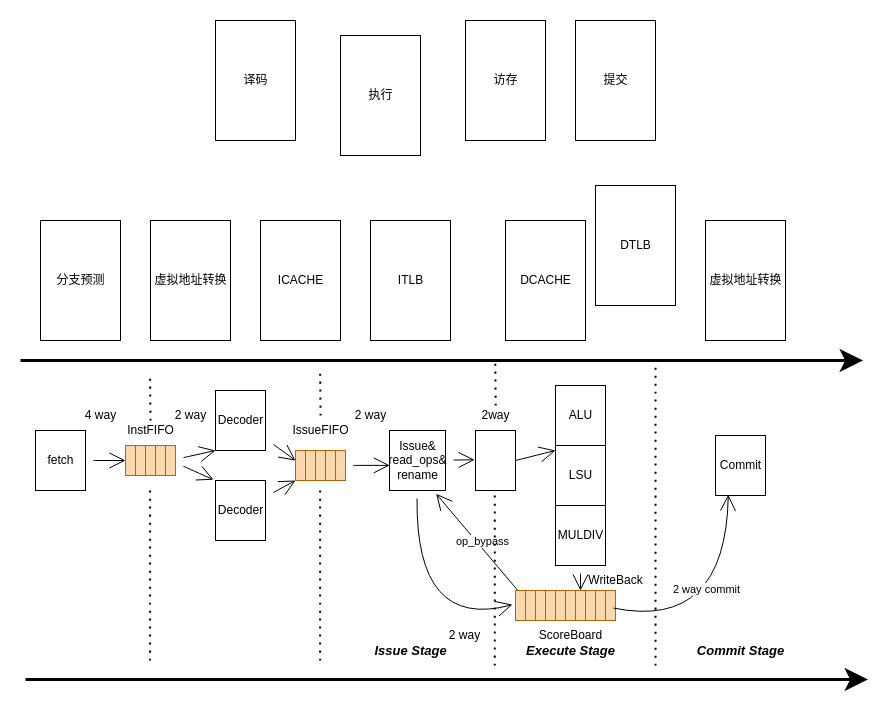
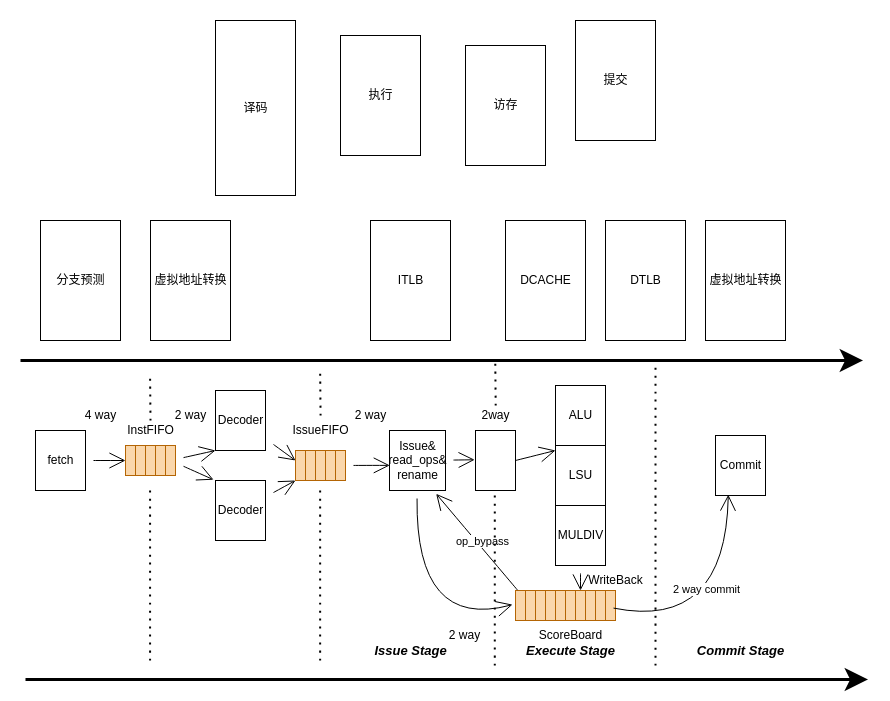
(256, 81) -> (256, 108)
(506, 81) -> (506, 106)
(636, 246) -> (646, 281)
(301, 281) -> none
